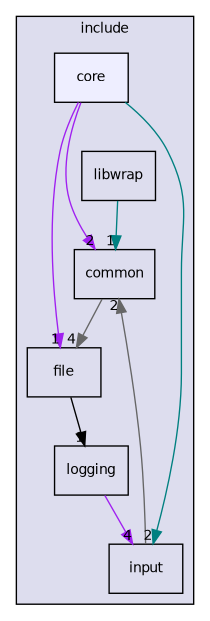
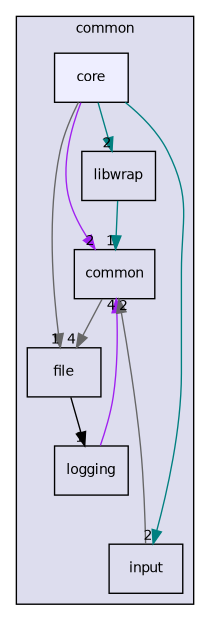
(105, 29) -> (105, 29)
none -> (103, 120)
(53, 216) -> (53, 216)
(115, 514) -> (115, 380)
